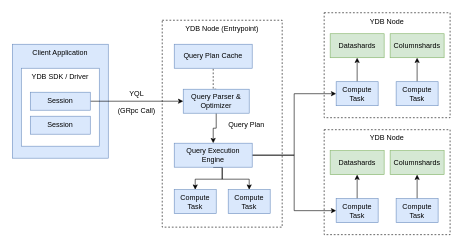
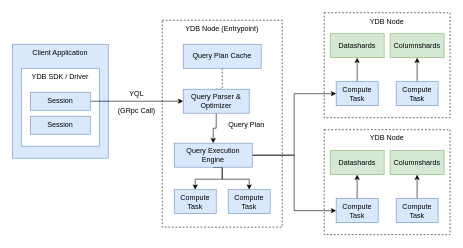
(213, 56) -> (222, 56)
